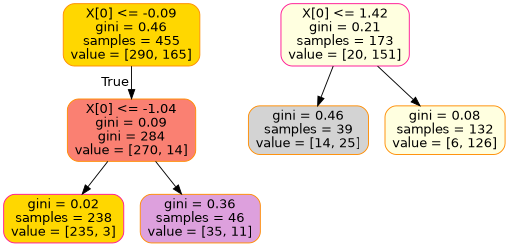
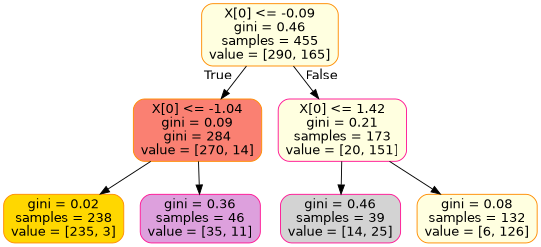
(132, 35) -> (270, 35)
none -> (303, 79)
(308, 130) -> (341, 219)
(64, 219) -> (64, 219)
(200, 219) -> (200, 219)
